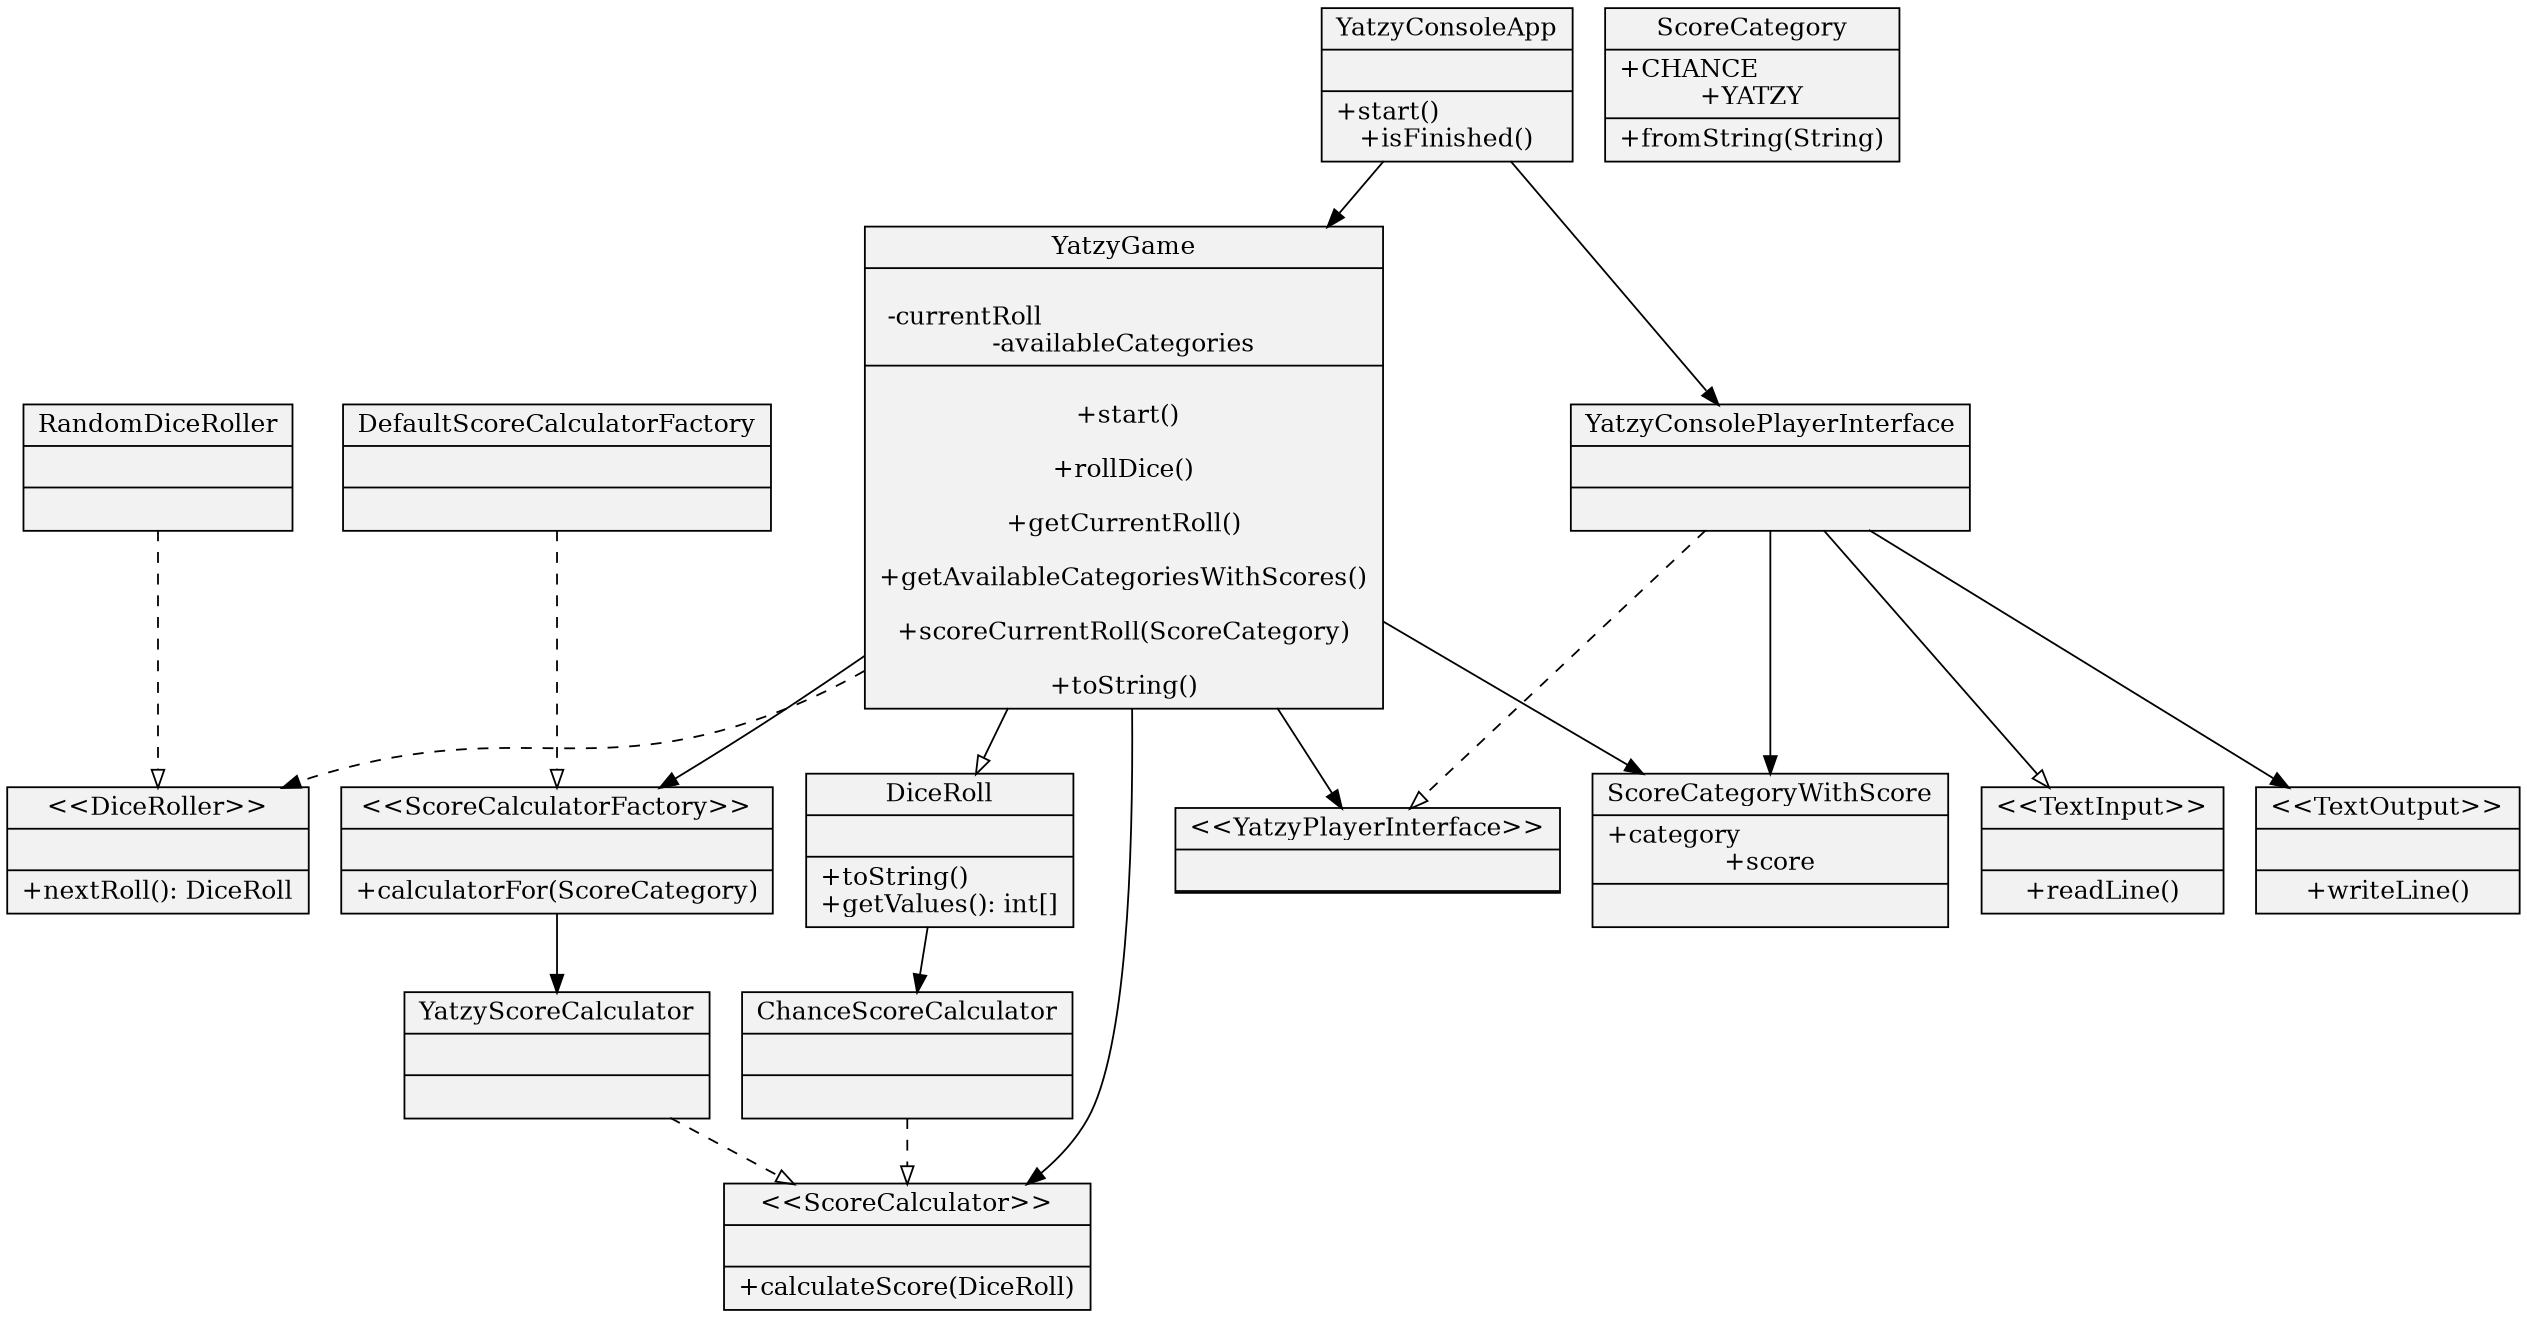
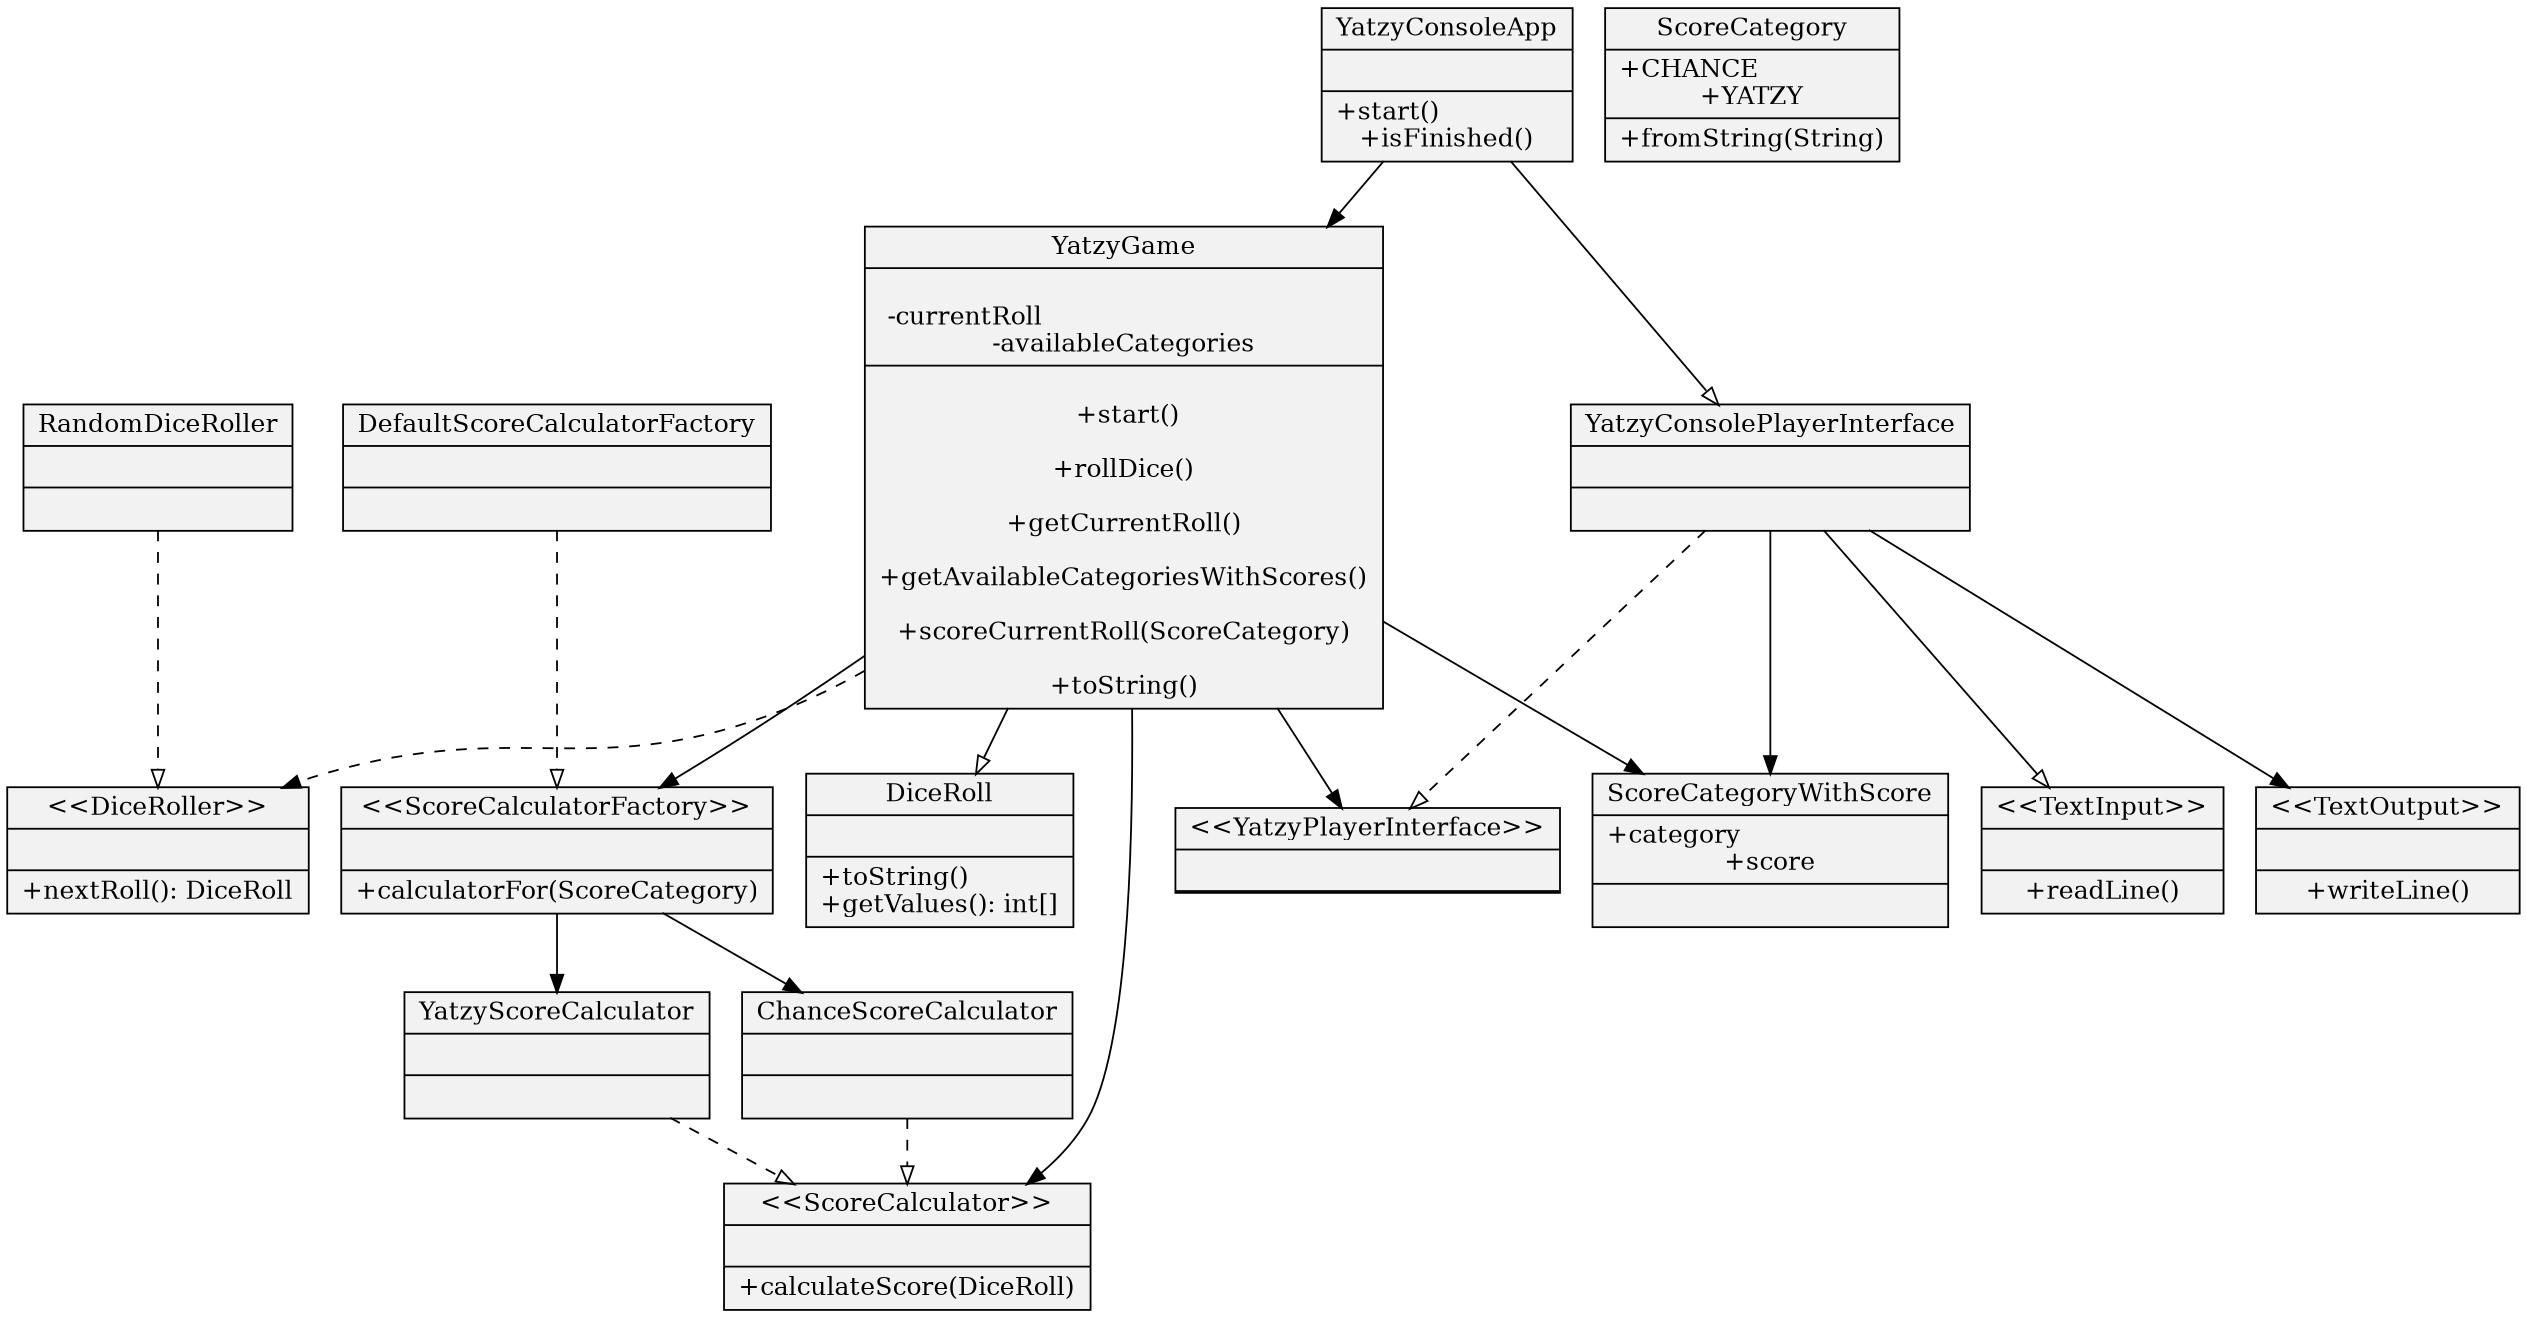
(1608, 276) -> (1608, 276)
(924, 951) -> (724, 948)
